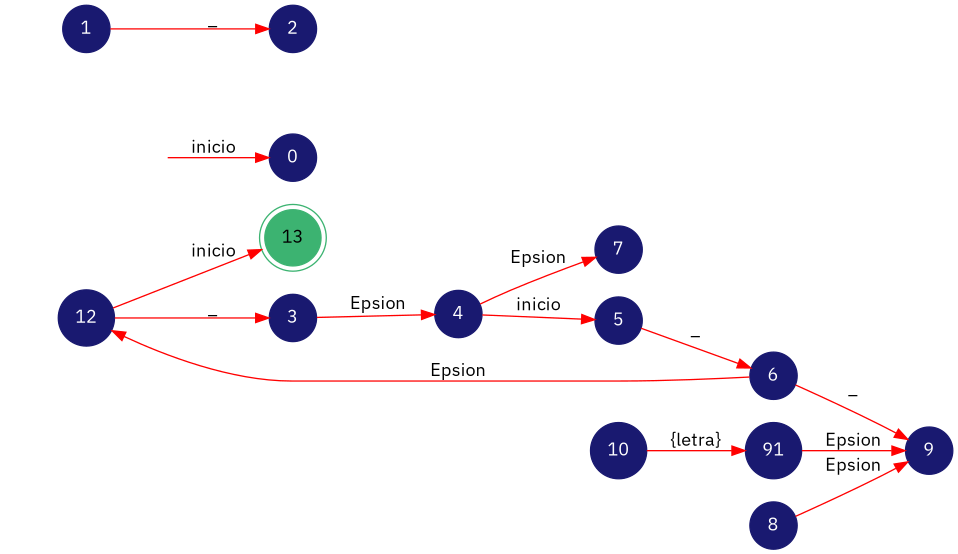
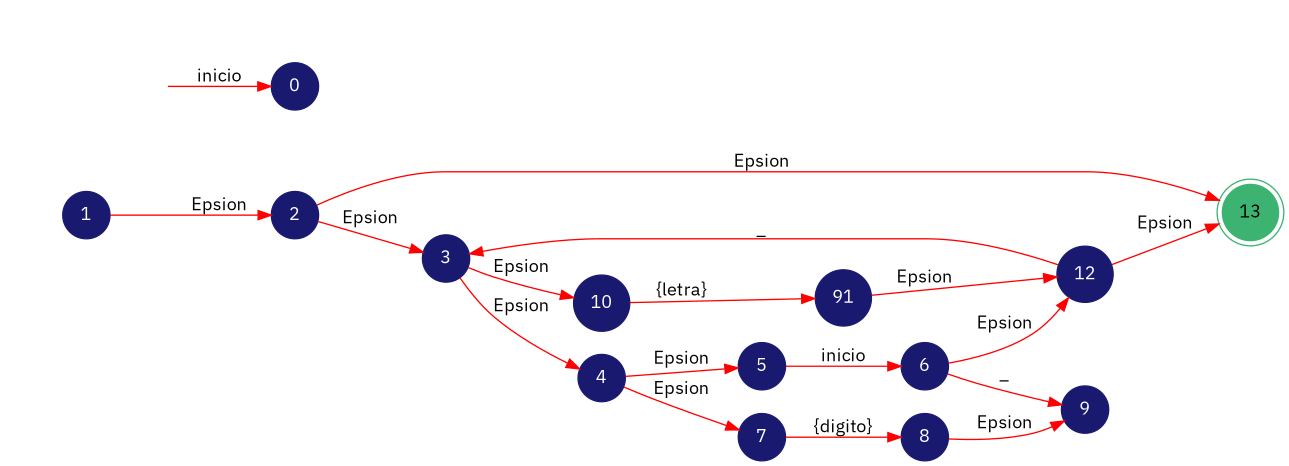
(213, 19) -> (219, 205)
none -> (761, 172)
none -> (364, 235)
(213, 252) -> (1165, 224)
none -> (514, 283)
(539, 305) -> (682, 359)
(696, 329) -> (843, 356)
none -> (837, 437)
(847, 451) -> (958, 287)
